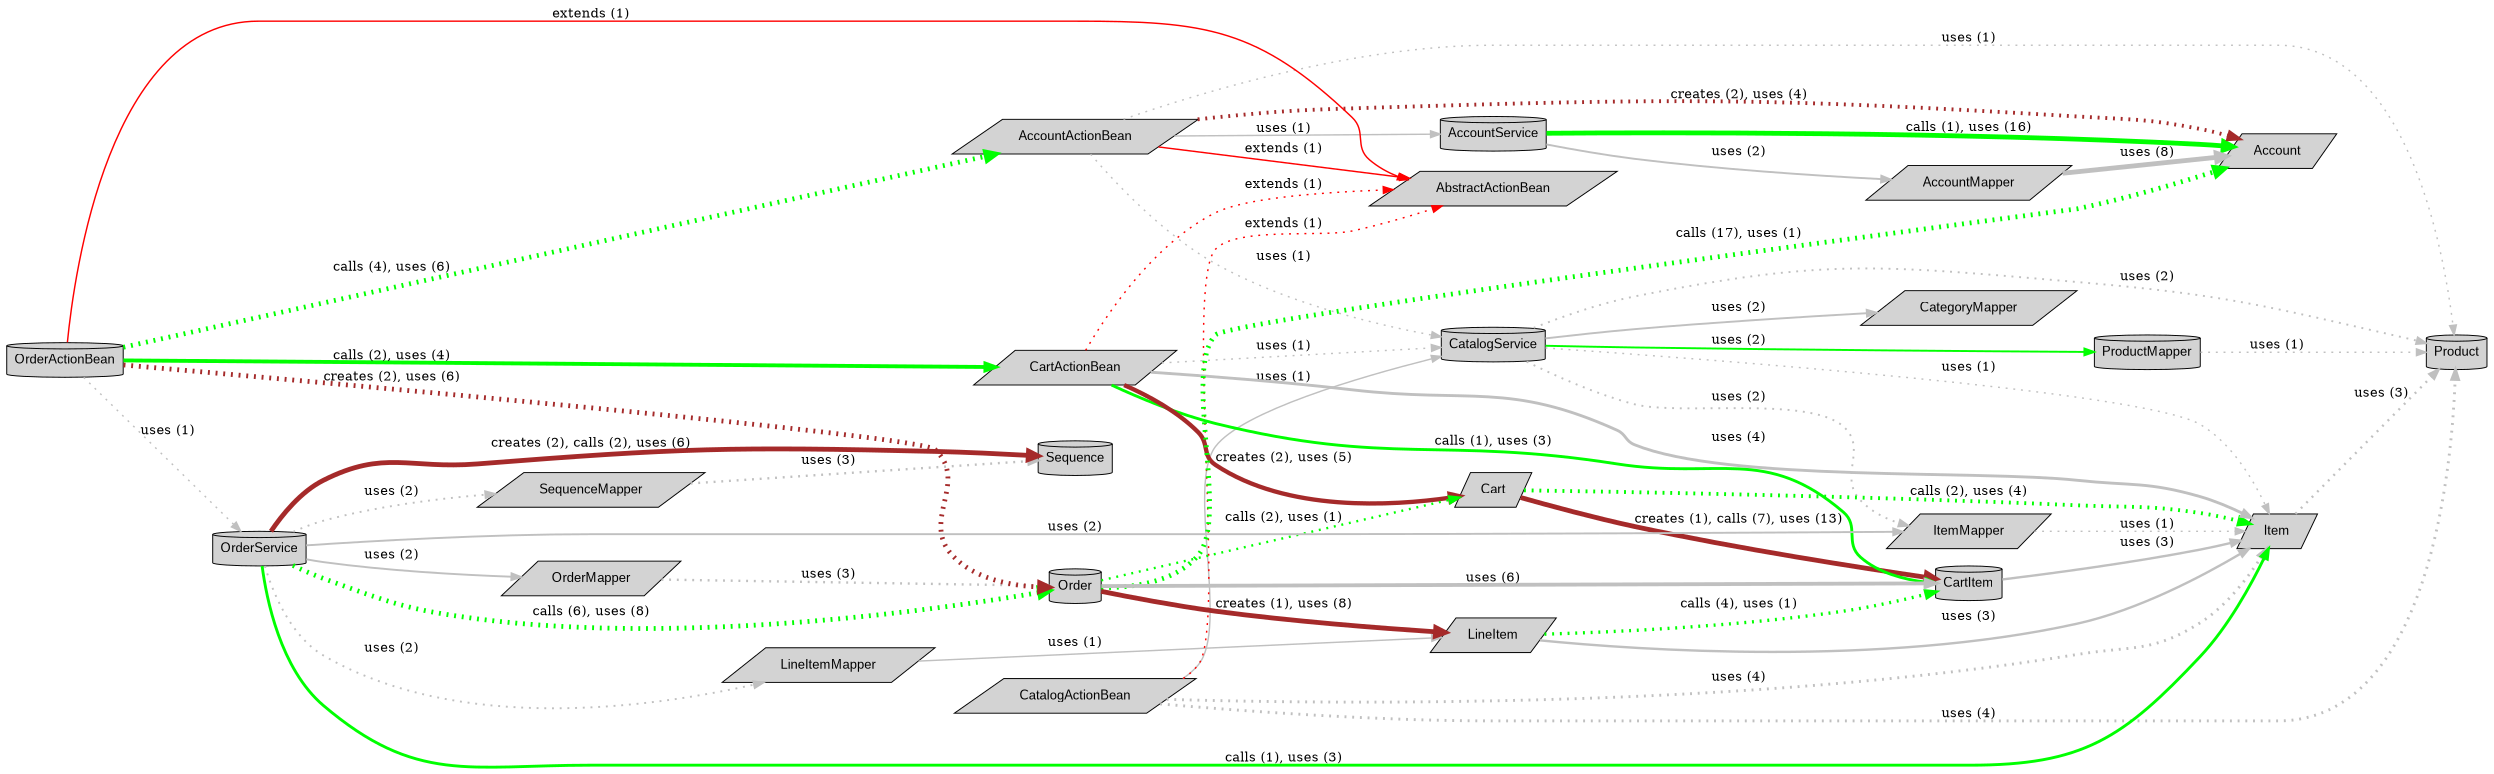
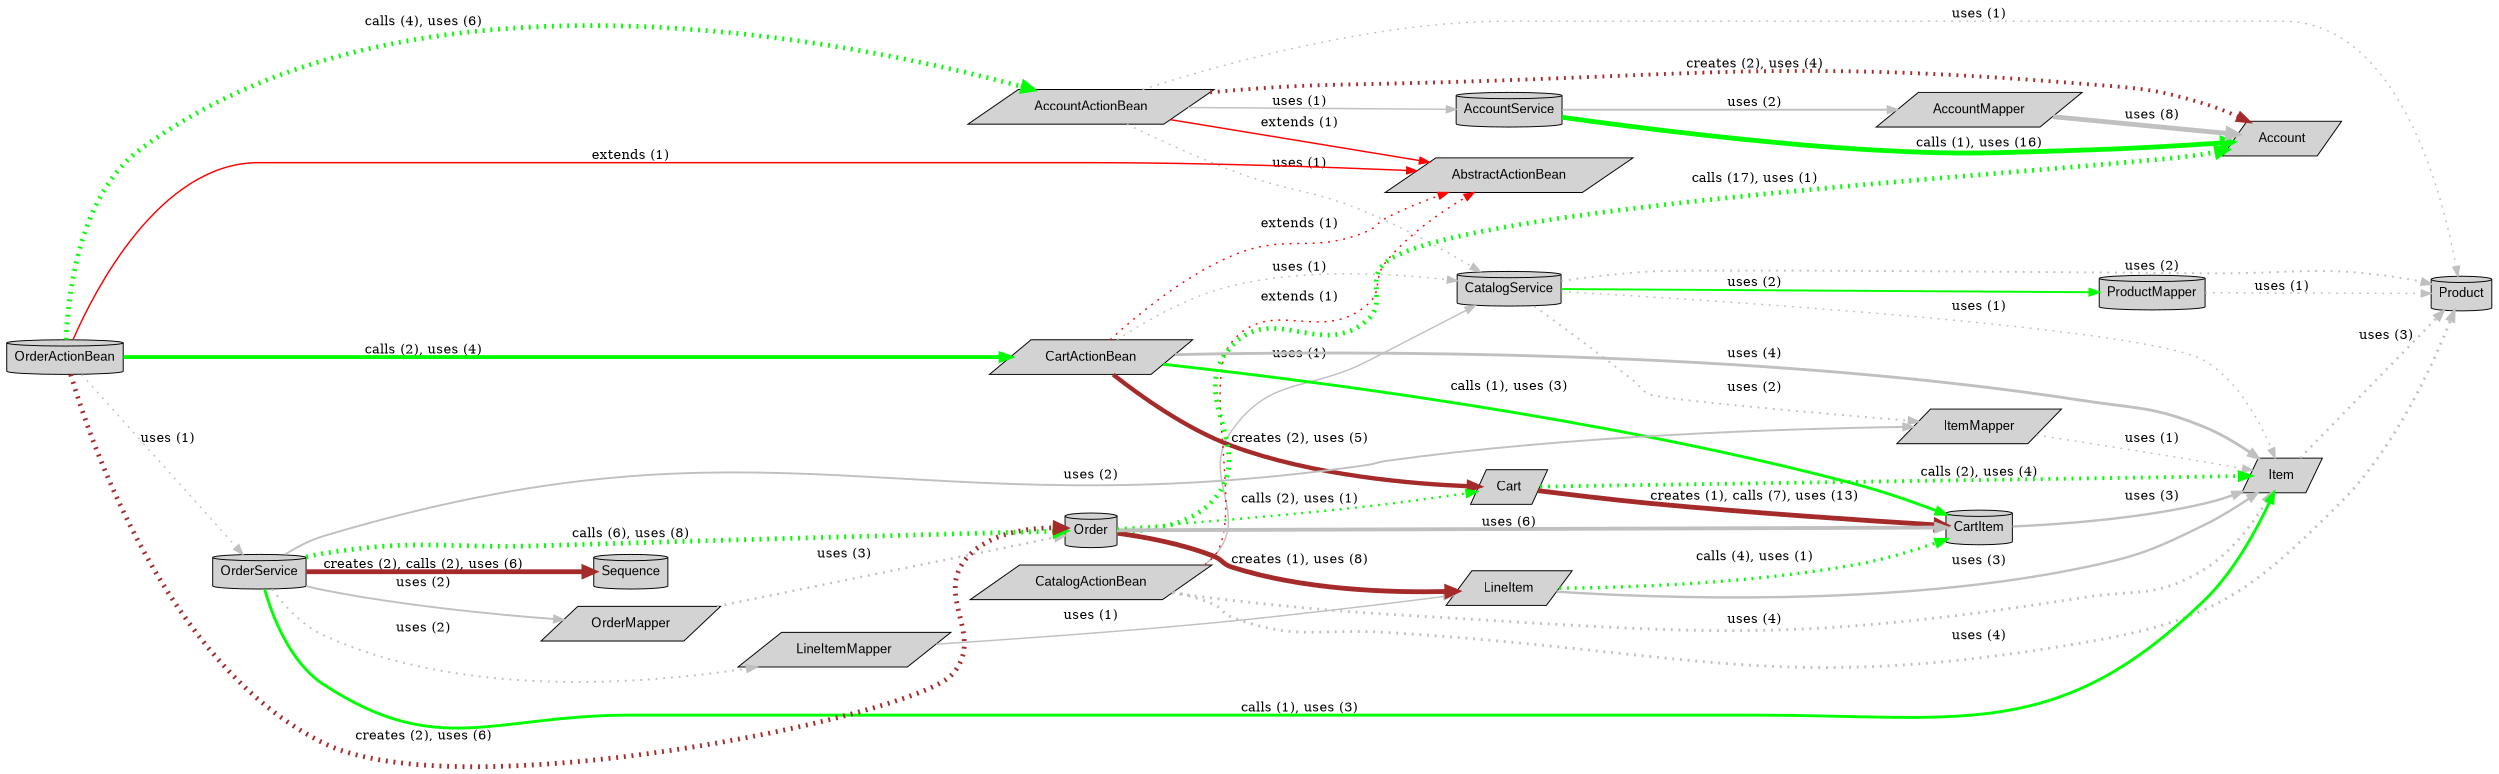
(1969, 308) -> none
(591, 490) -> none
